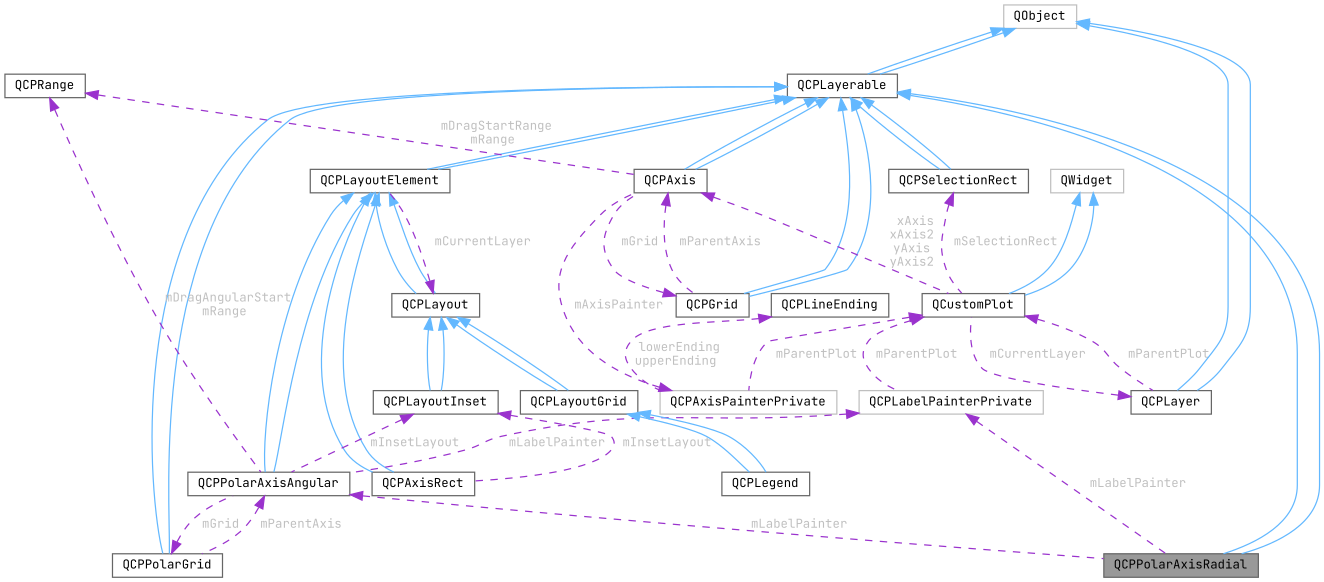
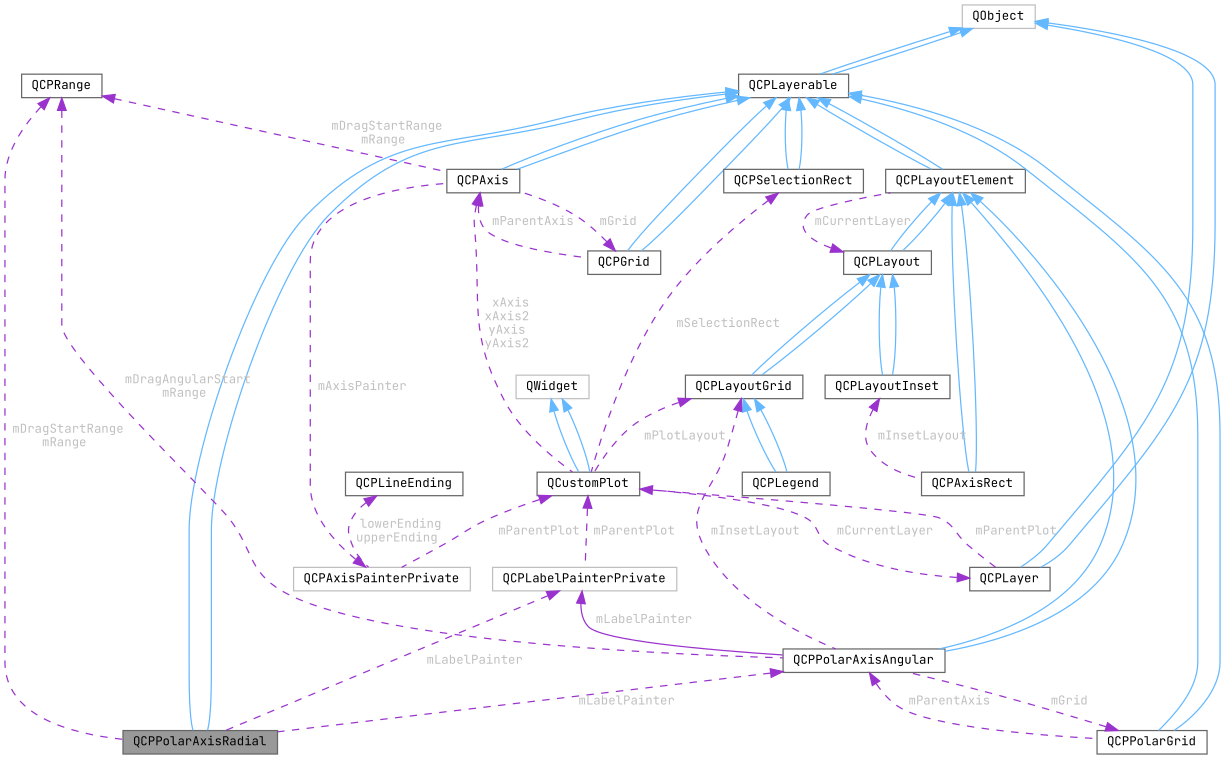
(595, 421) -> (672, 645)
none -> (629, 428)
(352, 443) -> (711, 557)
none -> (5, 456)
